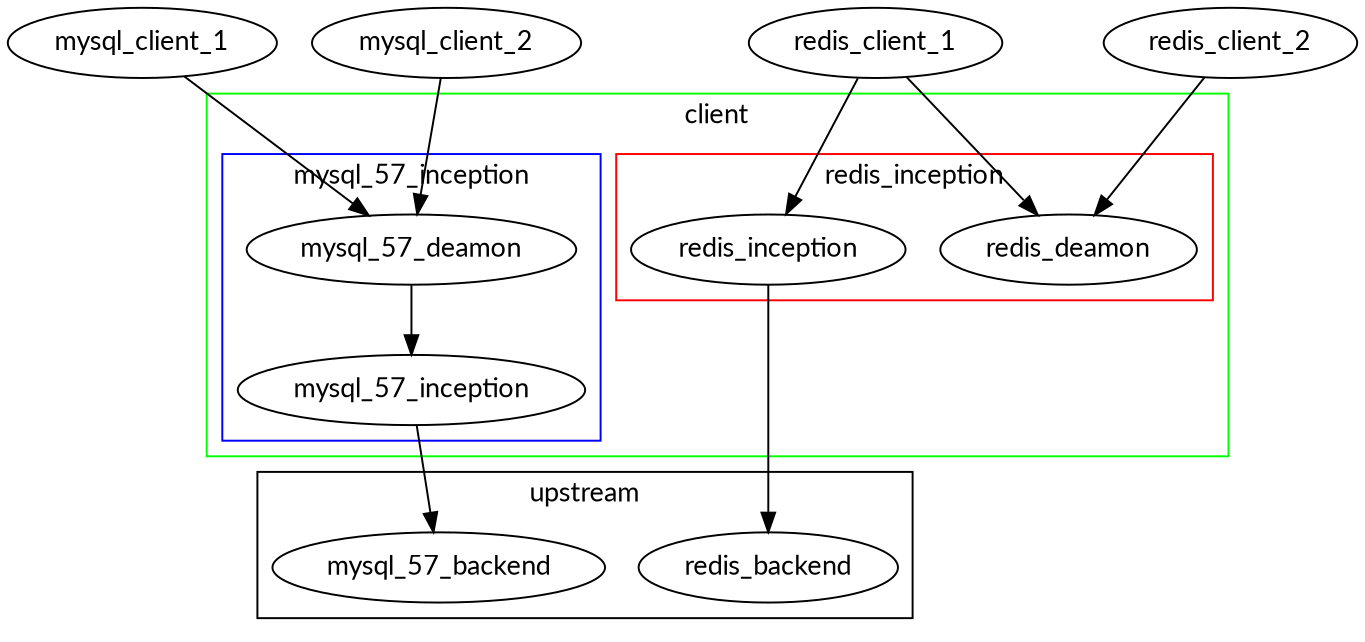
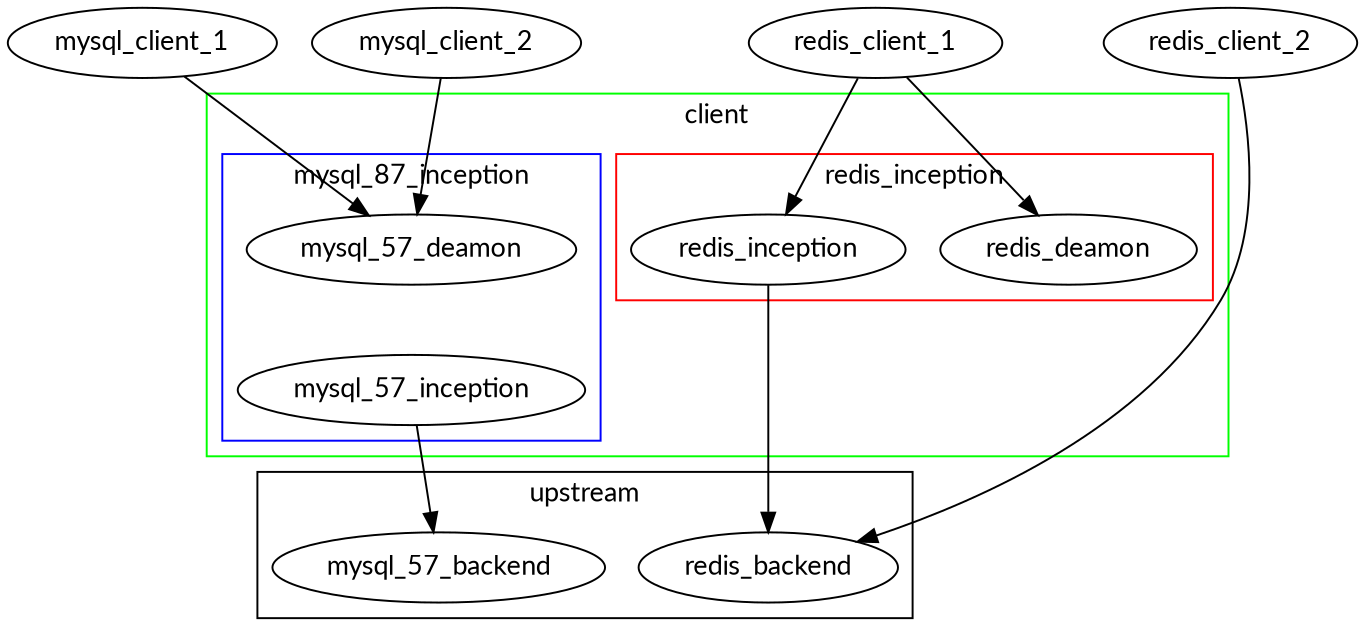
(1156, 138) -> (1158, 377)
(411, 176) -> (411, 176)
(411, 310) -> none
